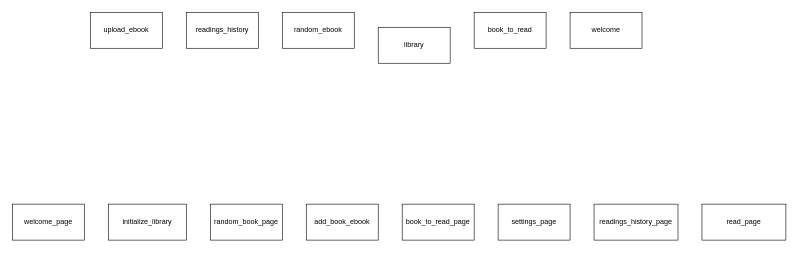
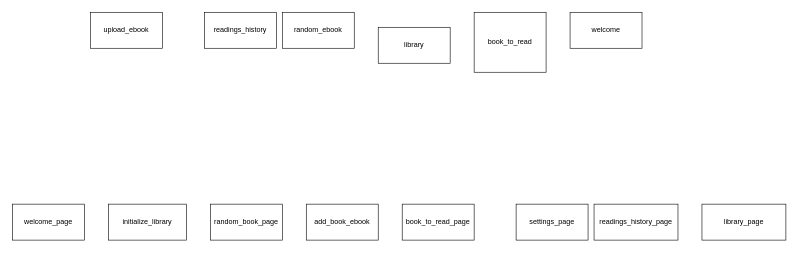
(222, 30) -> (240, 30)
(510, 30) -> (510, 42)
(534, 222) -> (552, 222)
(744, 222) -> (744, 222)
